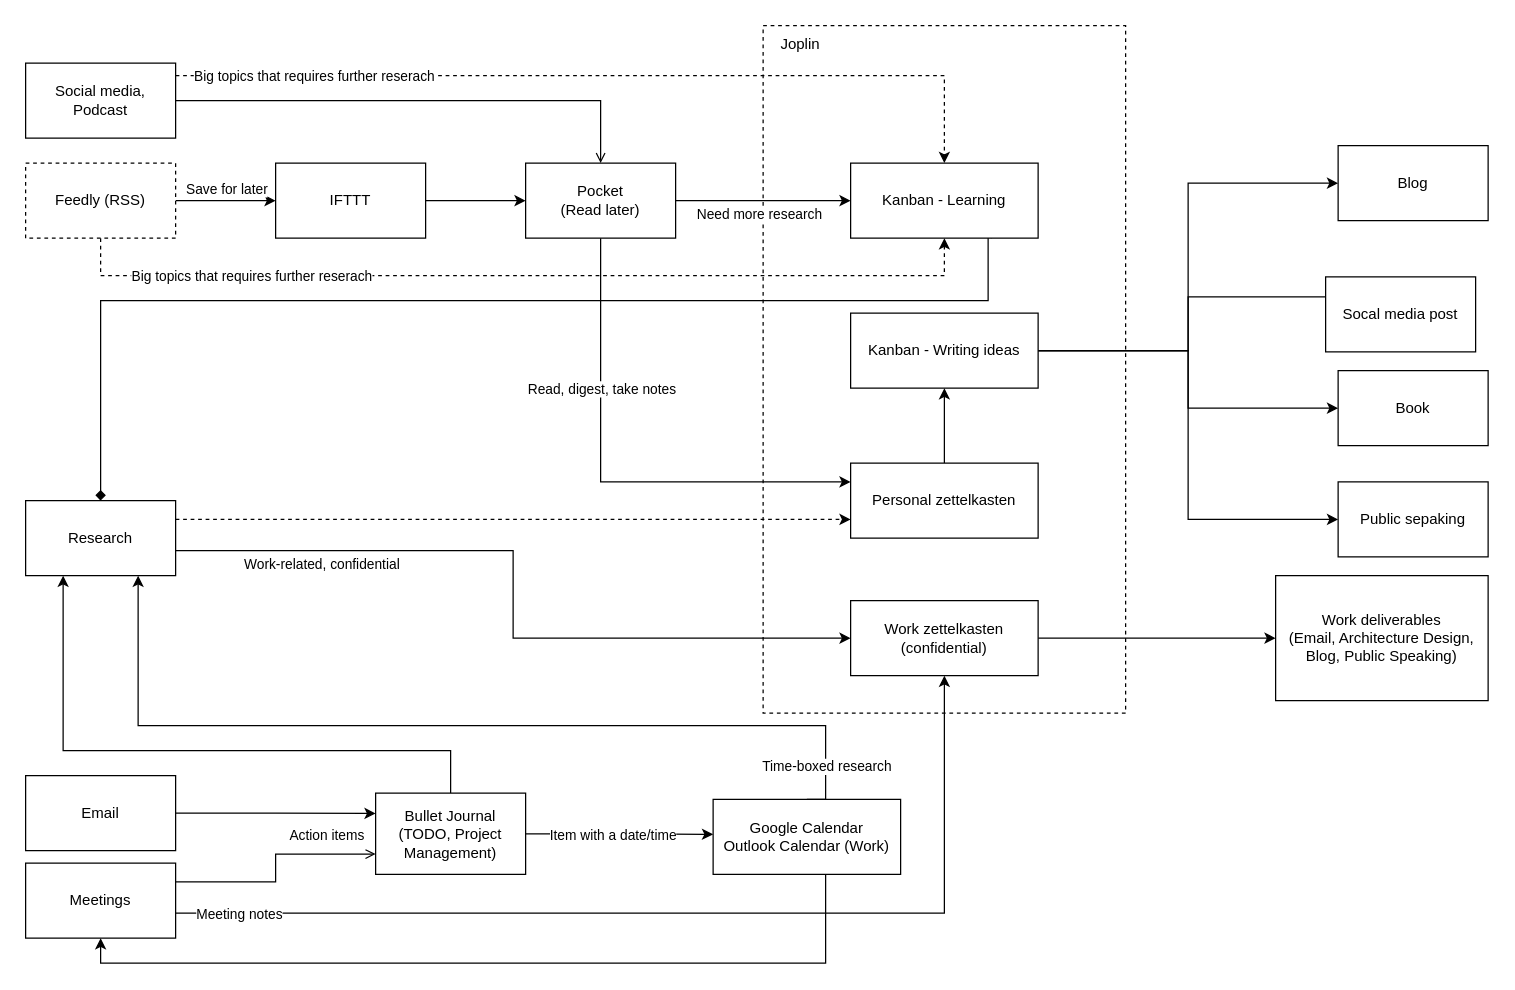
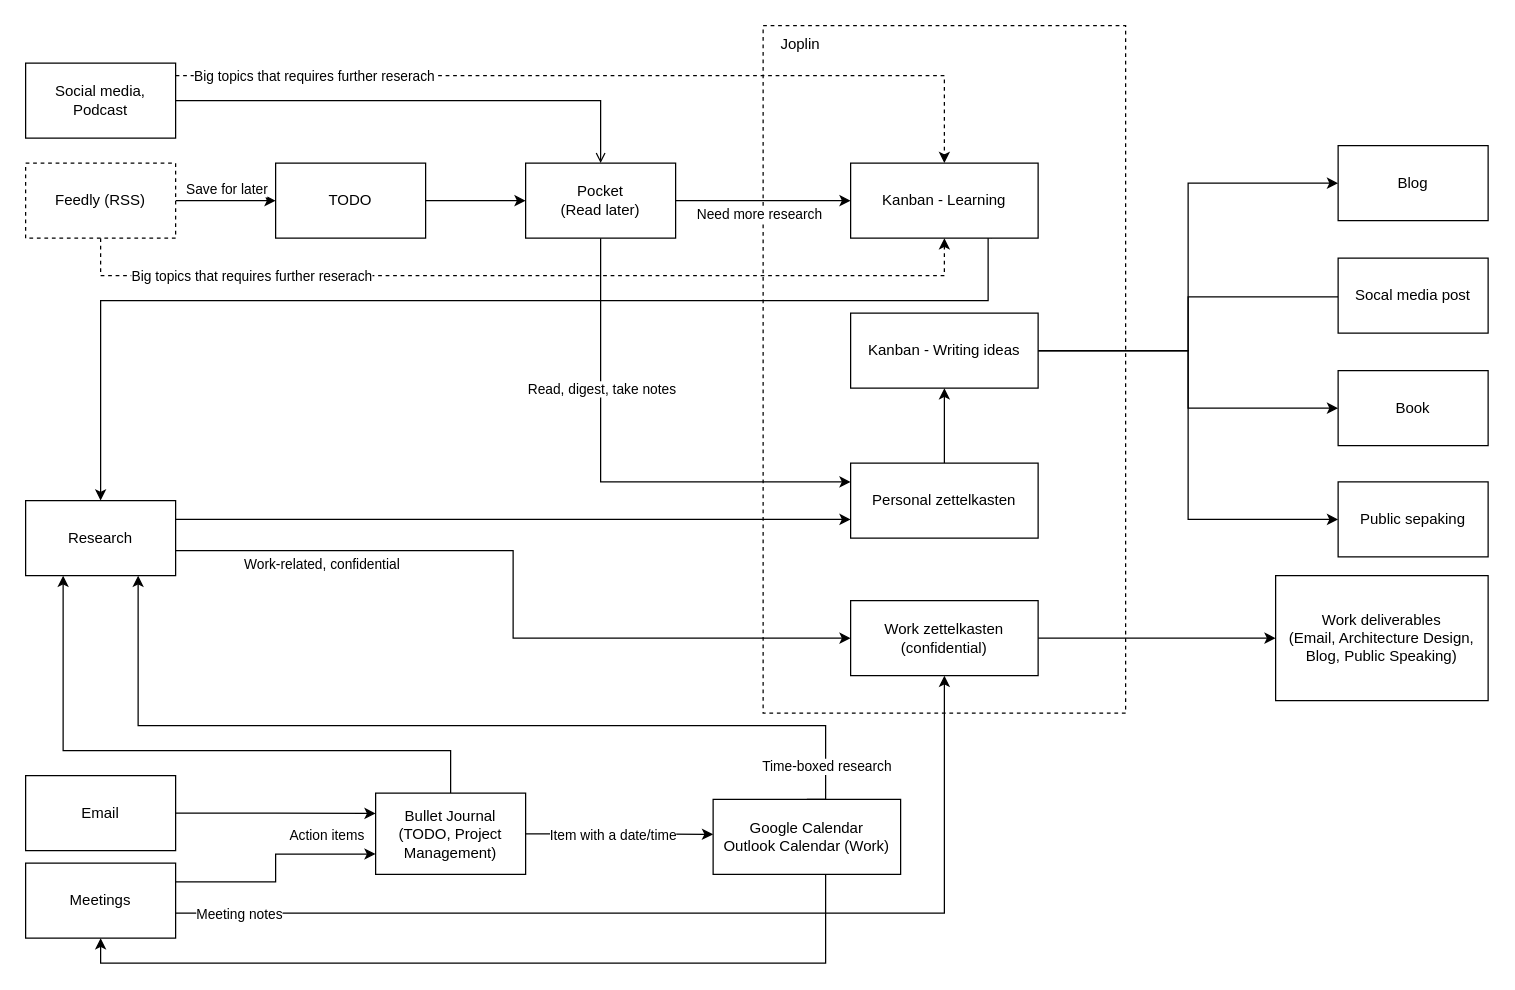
(351, 201) -> (351, 201)
(1401, 314) -> (1413, 296)
(101, 489) -> (101, 490)
(510, 519) -> (510, 519)
(367, 854) -> (366, 854)
